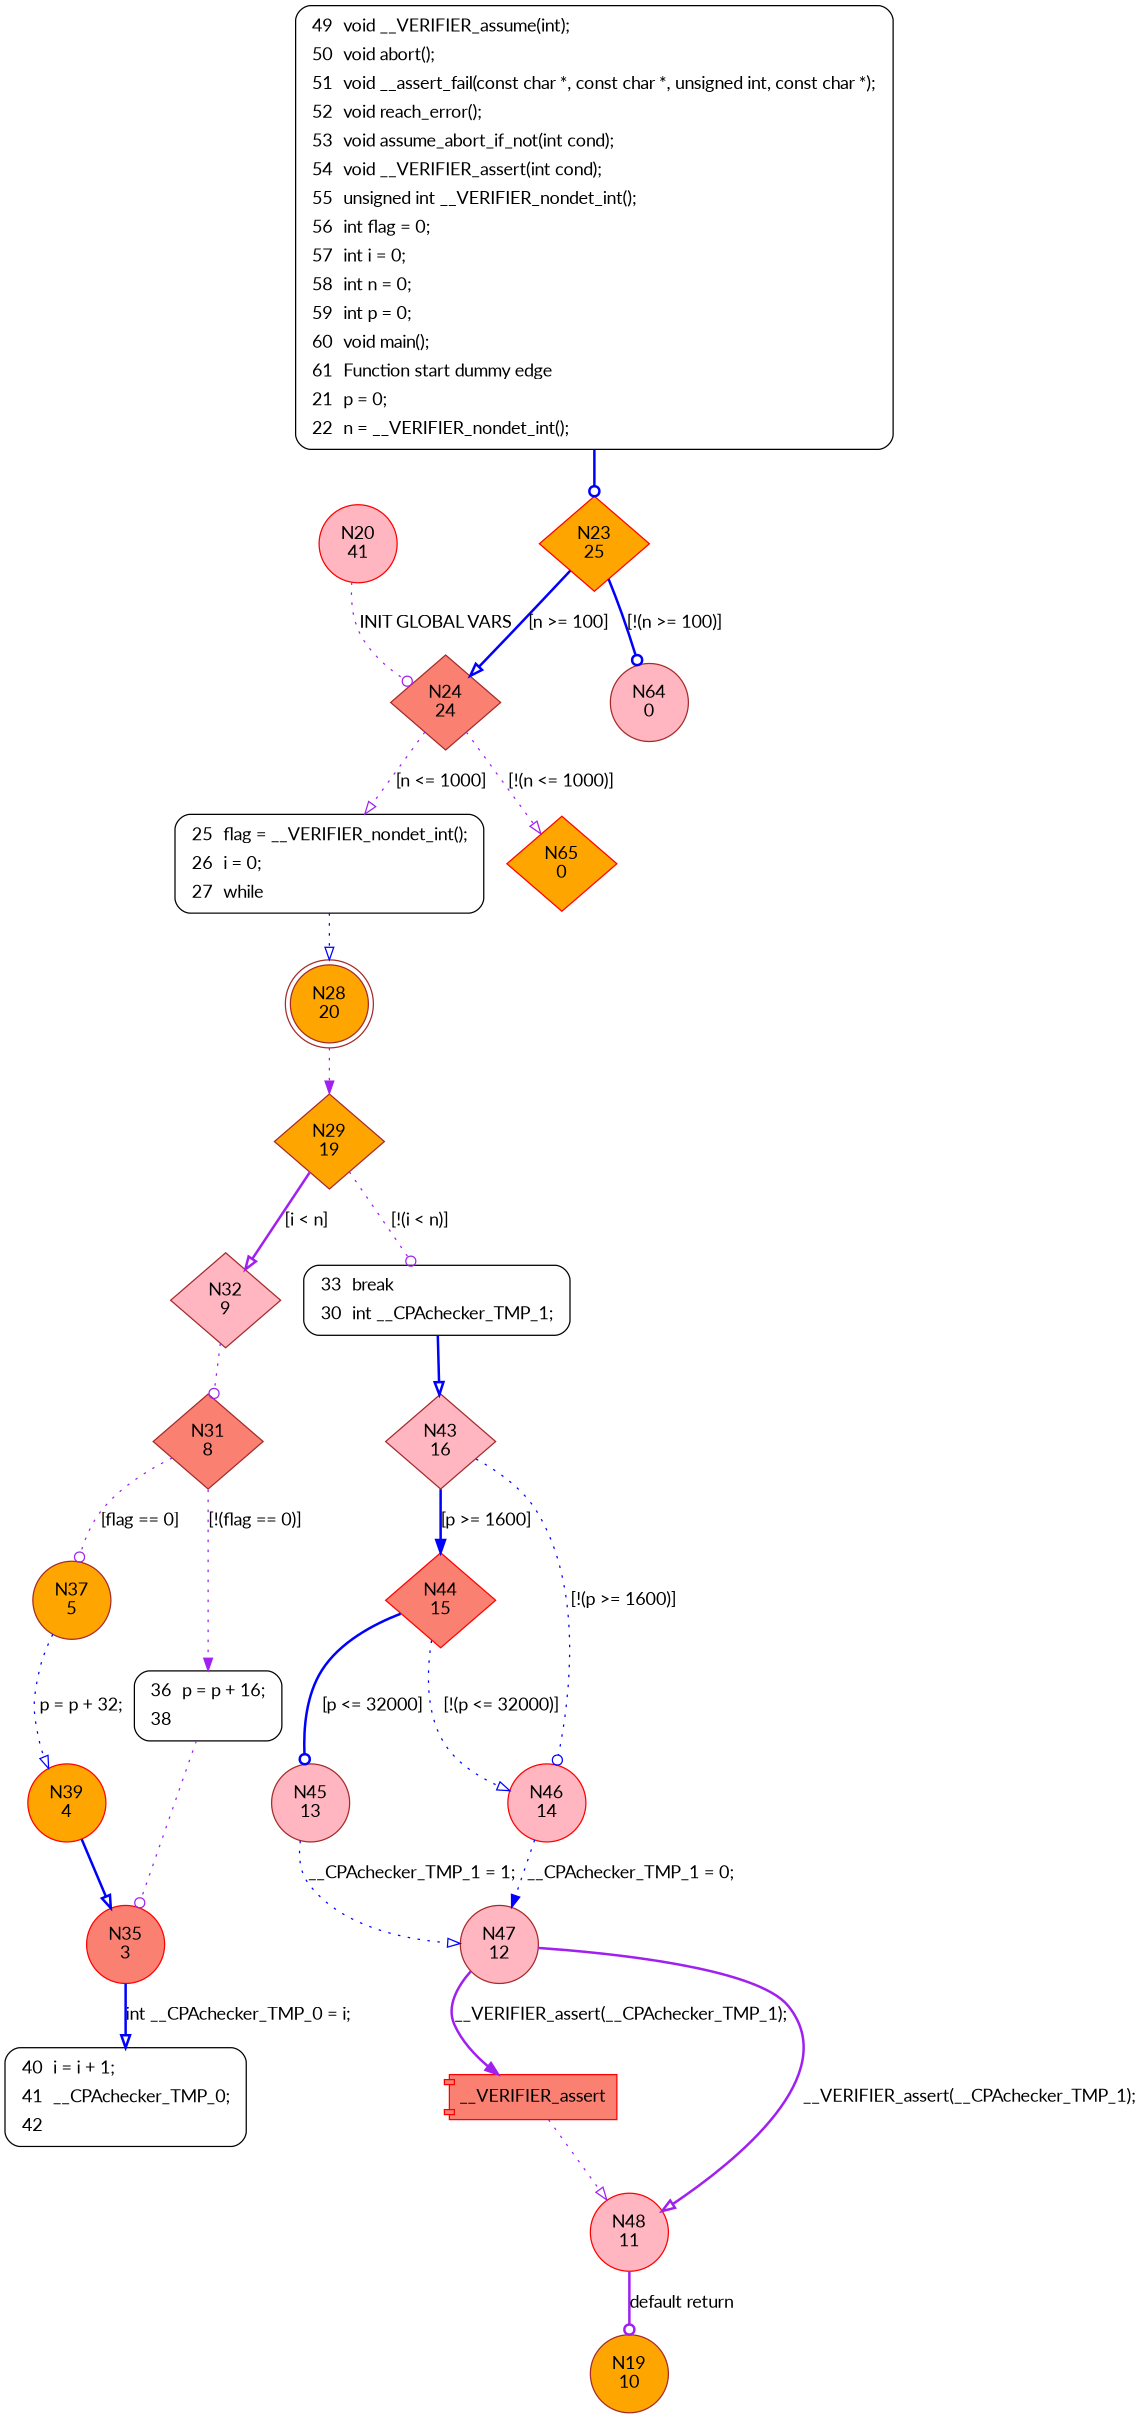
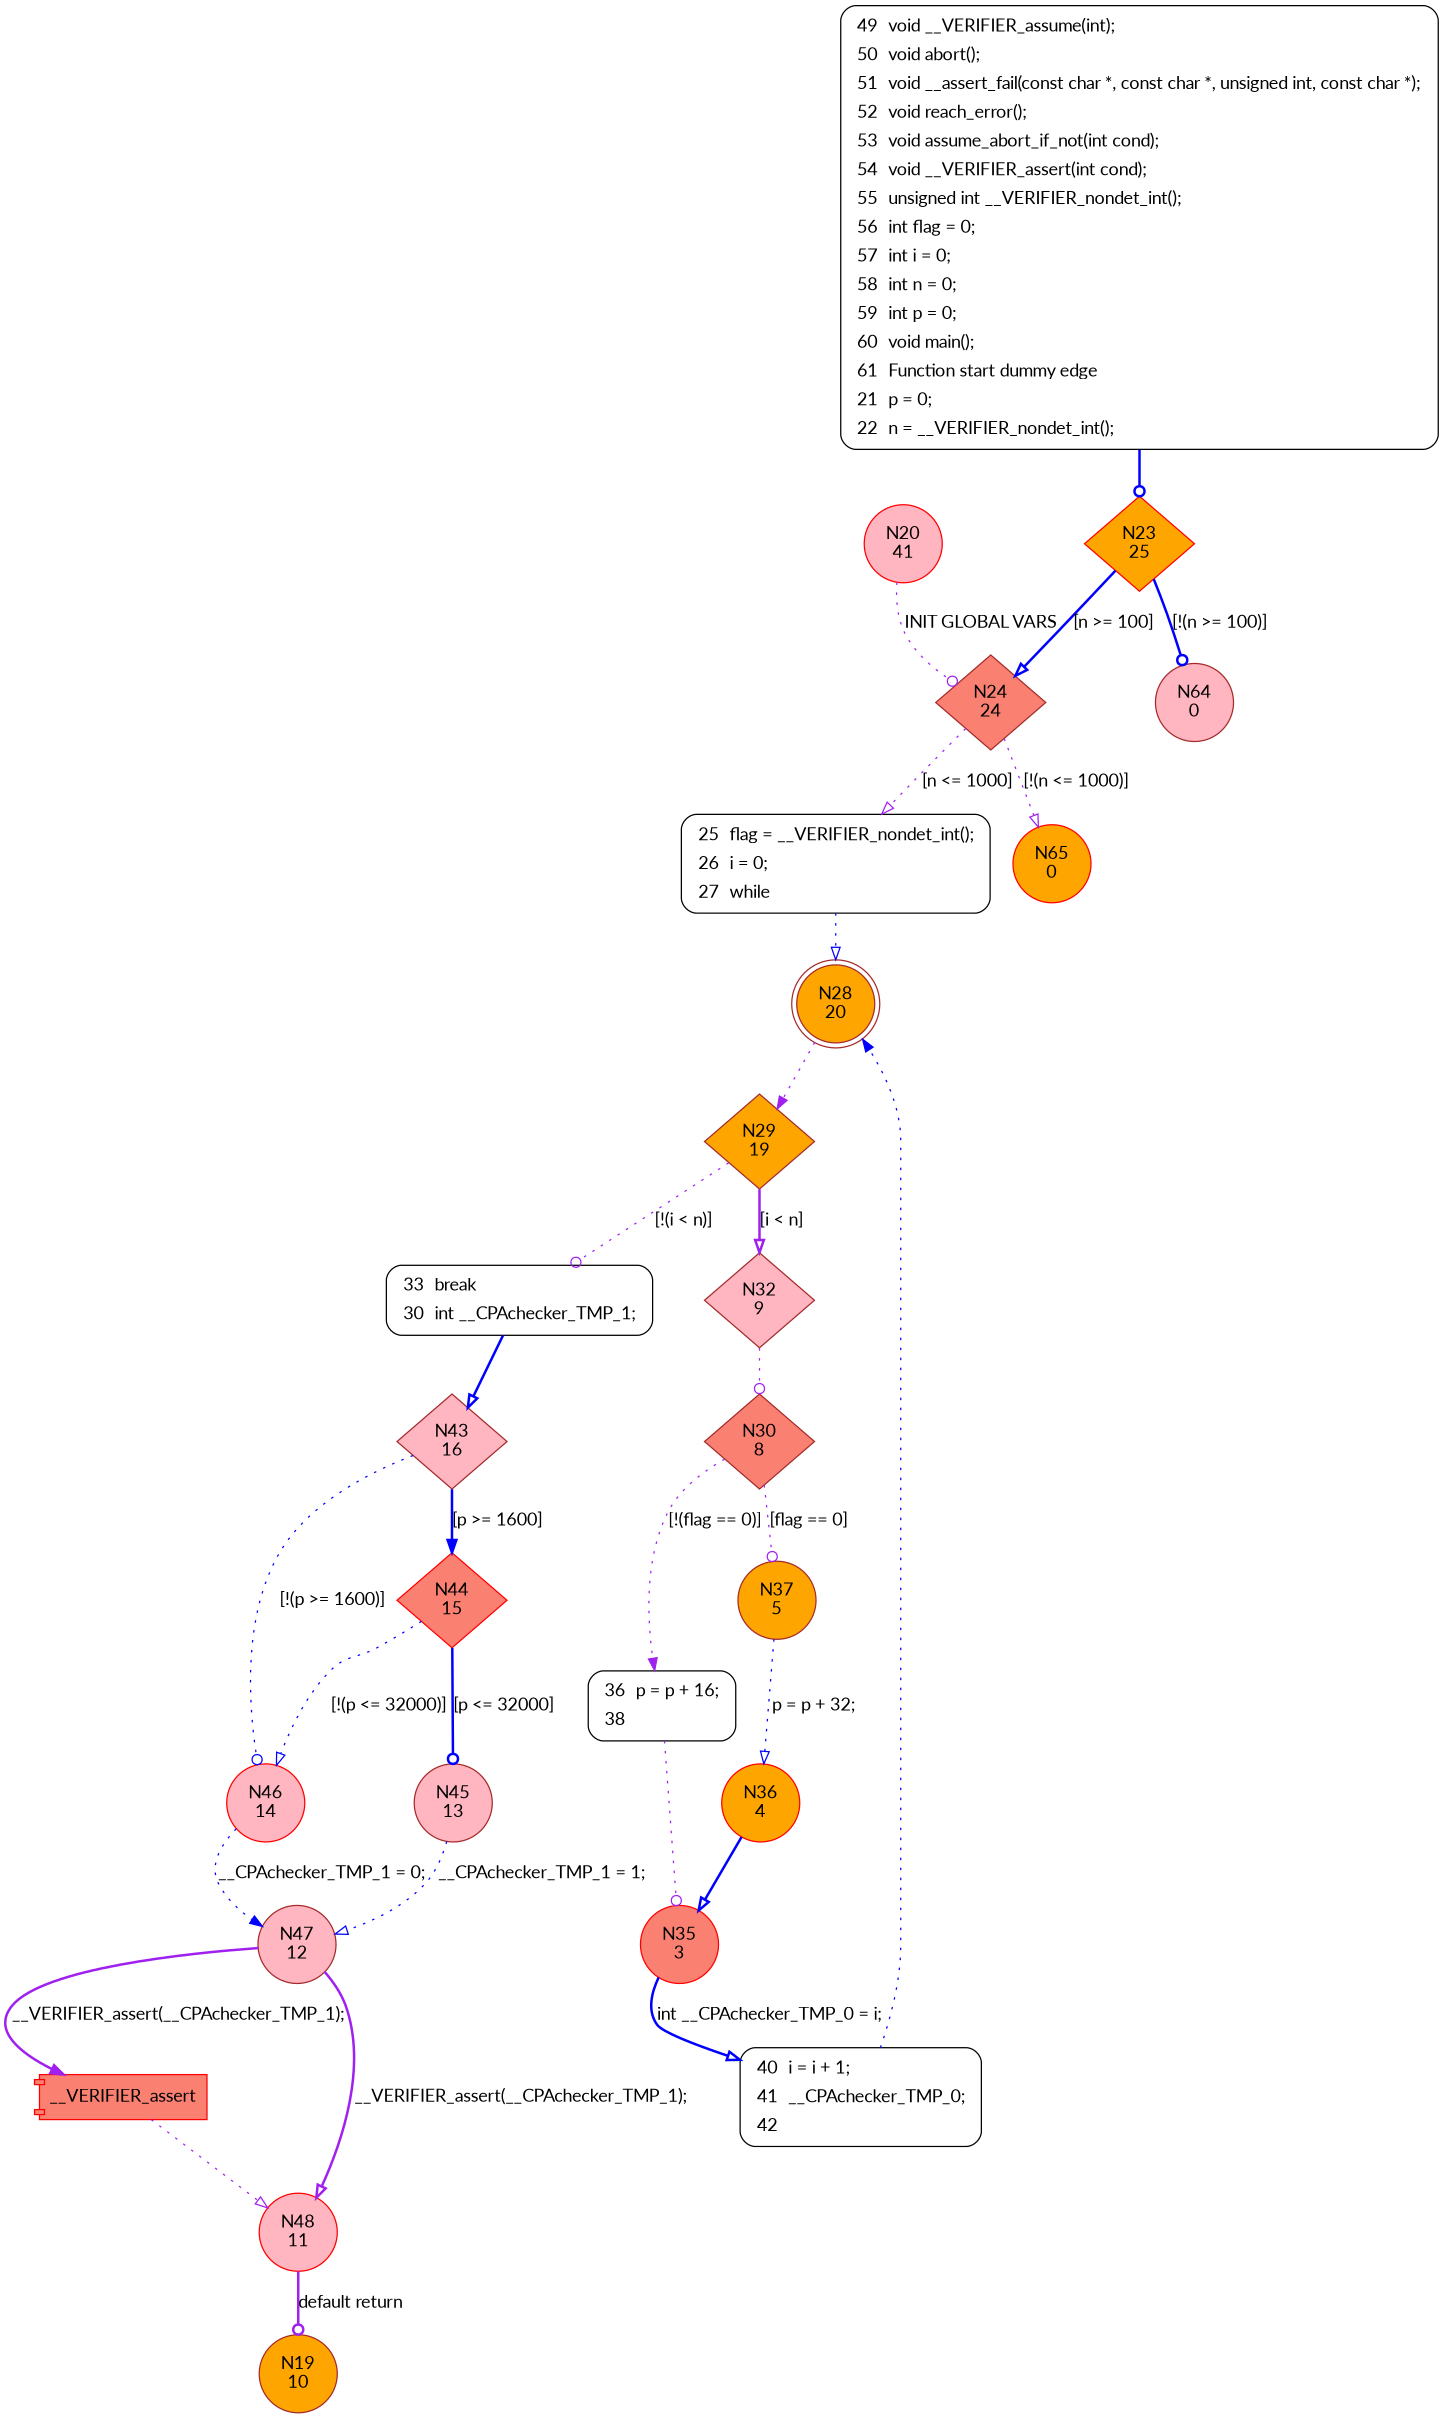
(562, 864) -> (1052, 864)
(208, 1441) -> (760, 1441)
none -> (901, 1547)
(67, 1803) -> (761, 1803)
